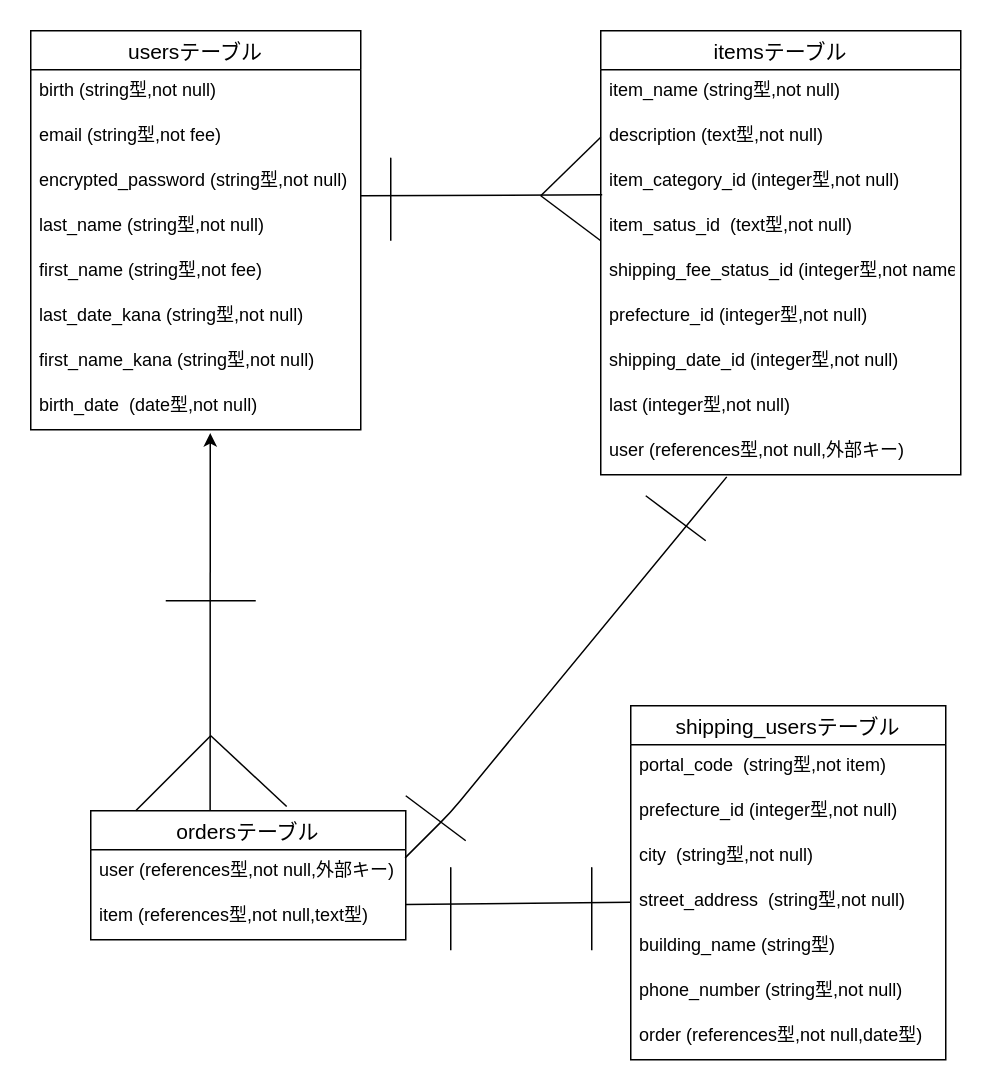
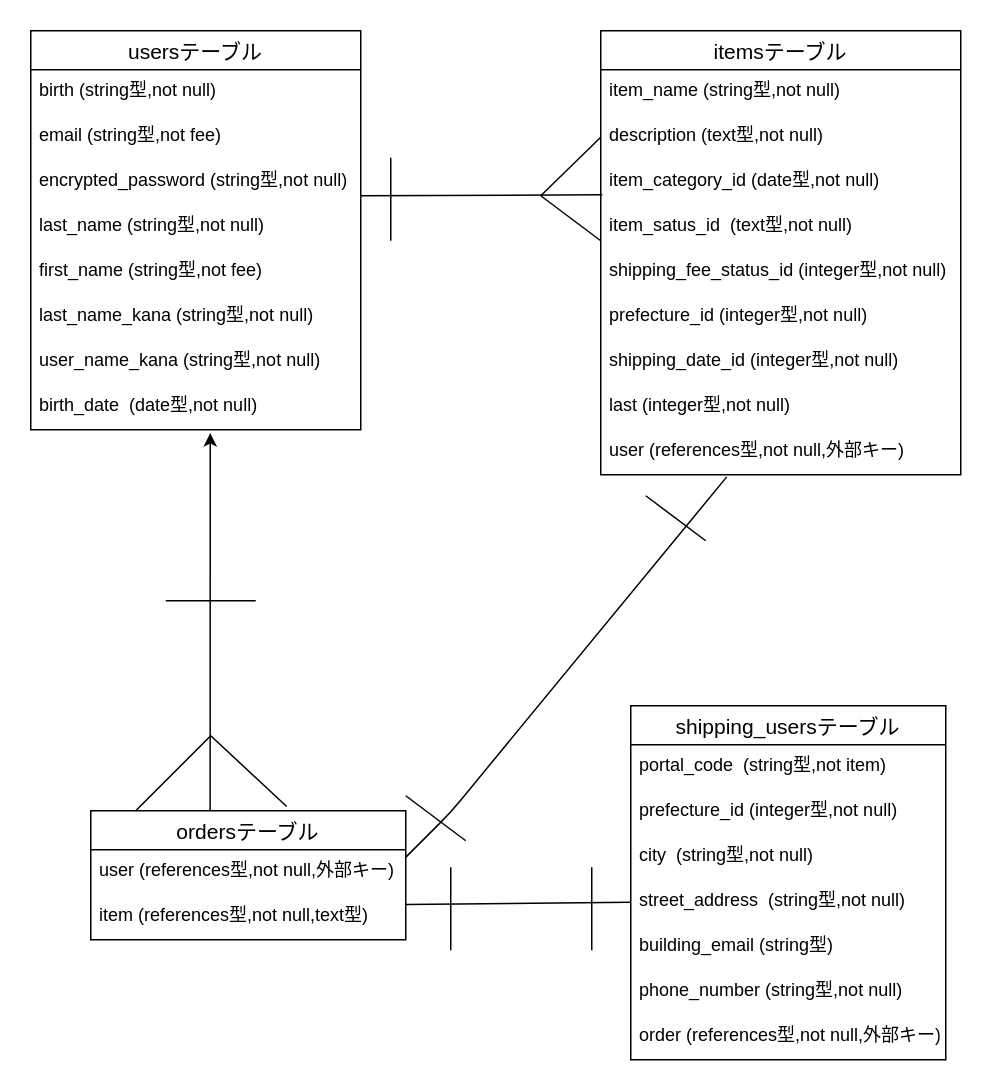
(776, 180) -> (763, 180)
(808, 270) -> (804, 270)
(193, 315) -> (193, 315)
(198, 360) -> (195, 360)
(747, 945) -> (748, 945)
(804, 1035) -> (811, 1035)
